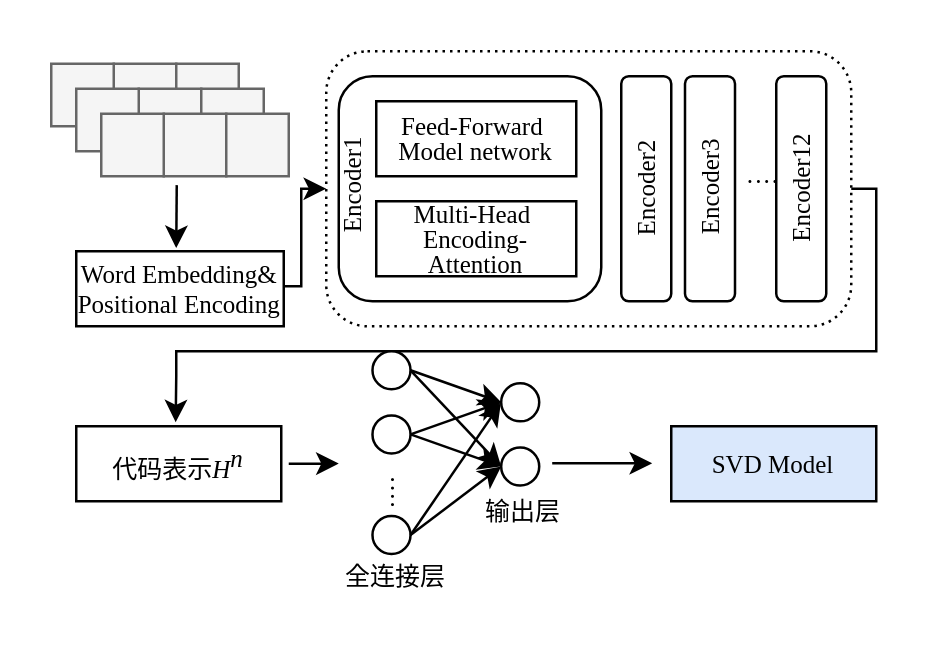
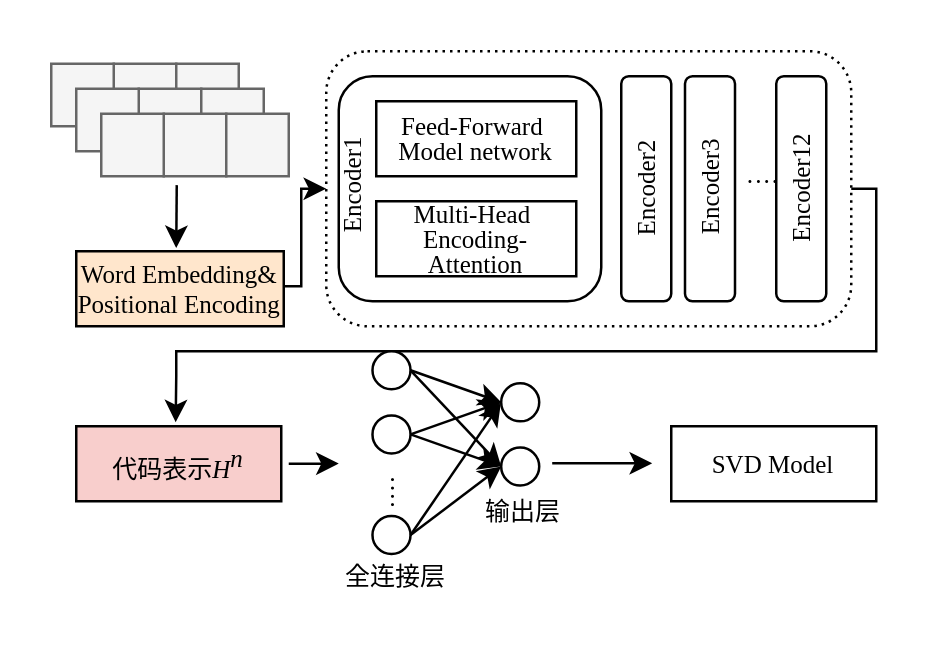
(180, 289) -> (180, 289)
(179, 464) -> (179, 464)
(774, 464) -> (774, 464)
